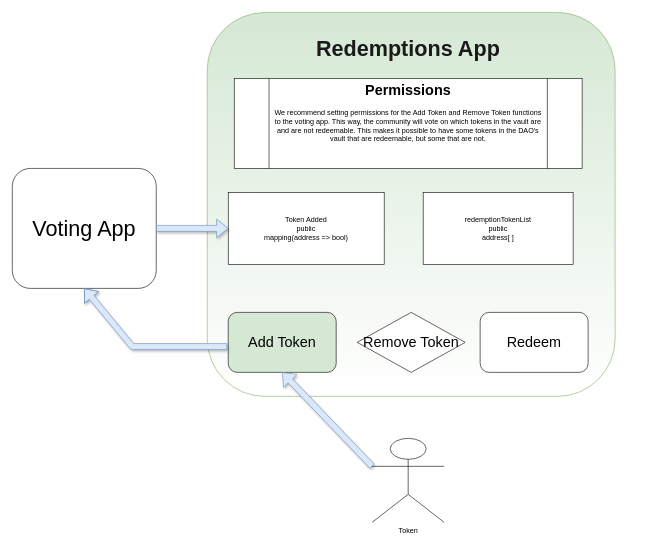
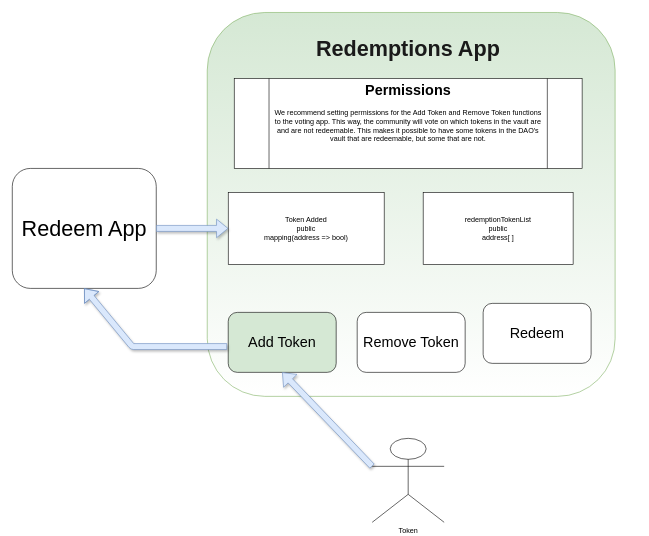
(84, 228) -> (84, 228)
(411, 342) -> (411, 342)
(534, 342) -> (537, 333)
